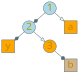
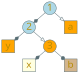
none -> (29, 65)
